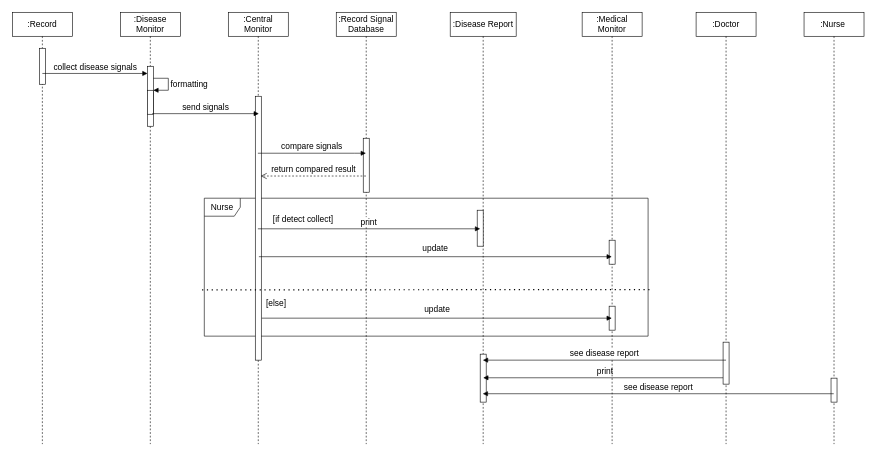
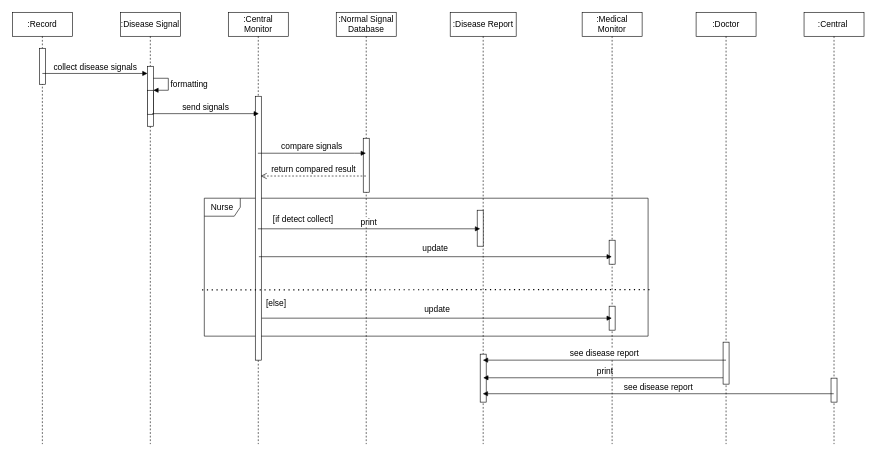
(150, 24) -> (150, 24)
(366, 24) -> (366, 24)
(834, 24) -> (834, 24)
